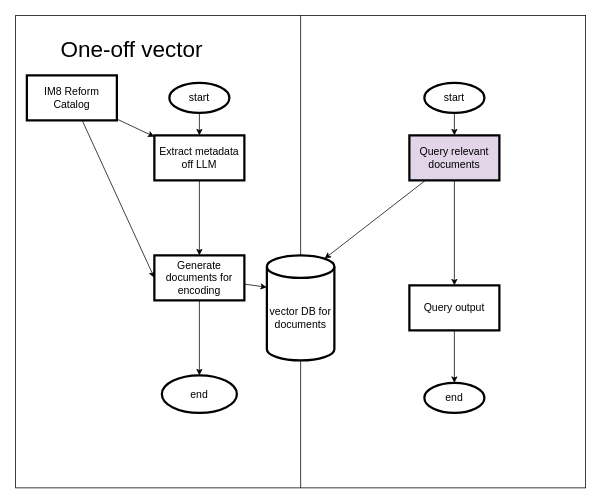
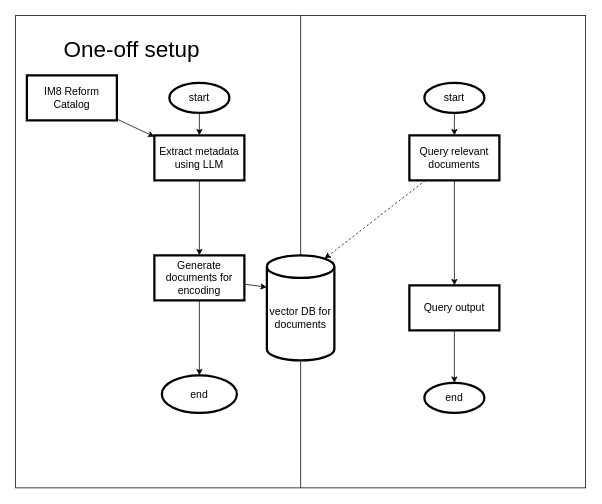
(132, 49) -> (132, 49)
(199, 158) -> (199, 158)
(454, 158) -> (454, 158)
(117, 197) -> none
(377, 218) -> (377, 218)
